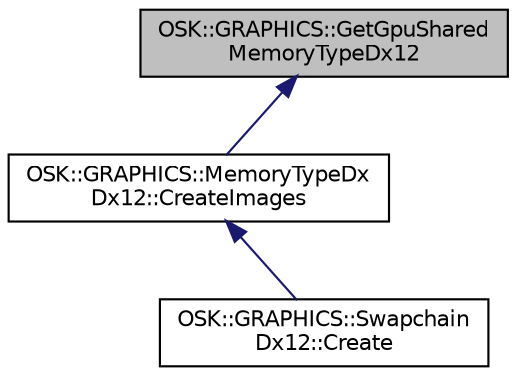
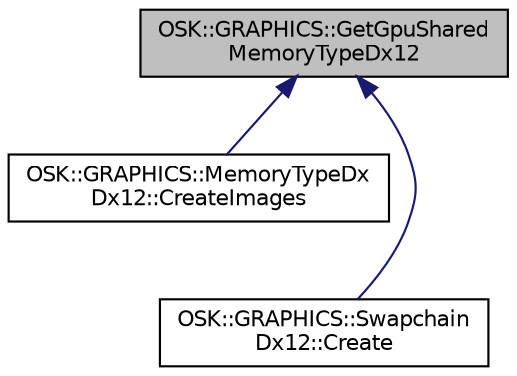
(269, 269) -> (415, 199)
